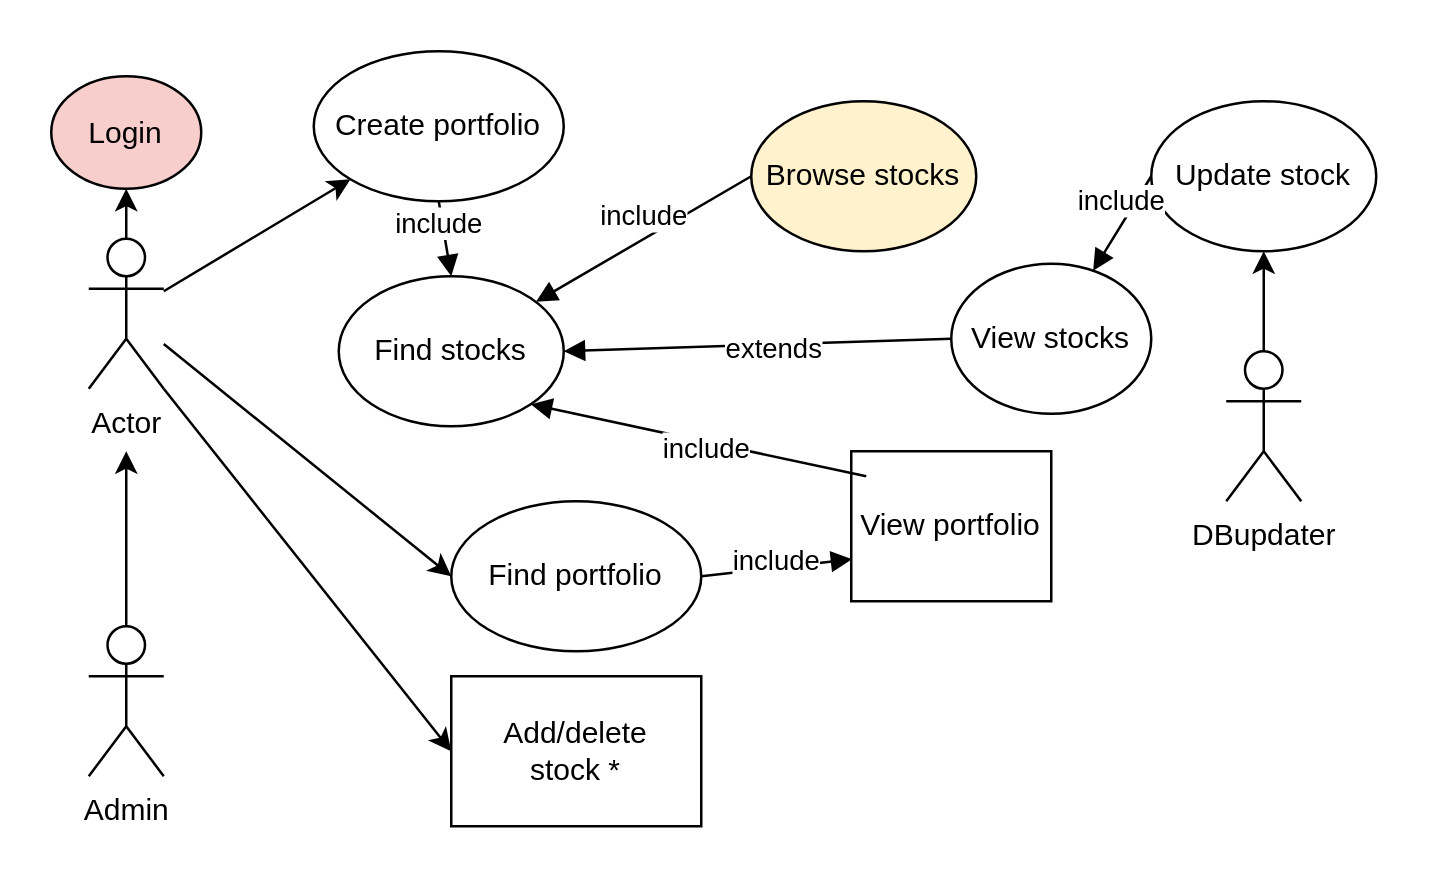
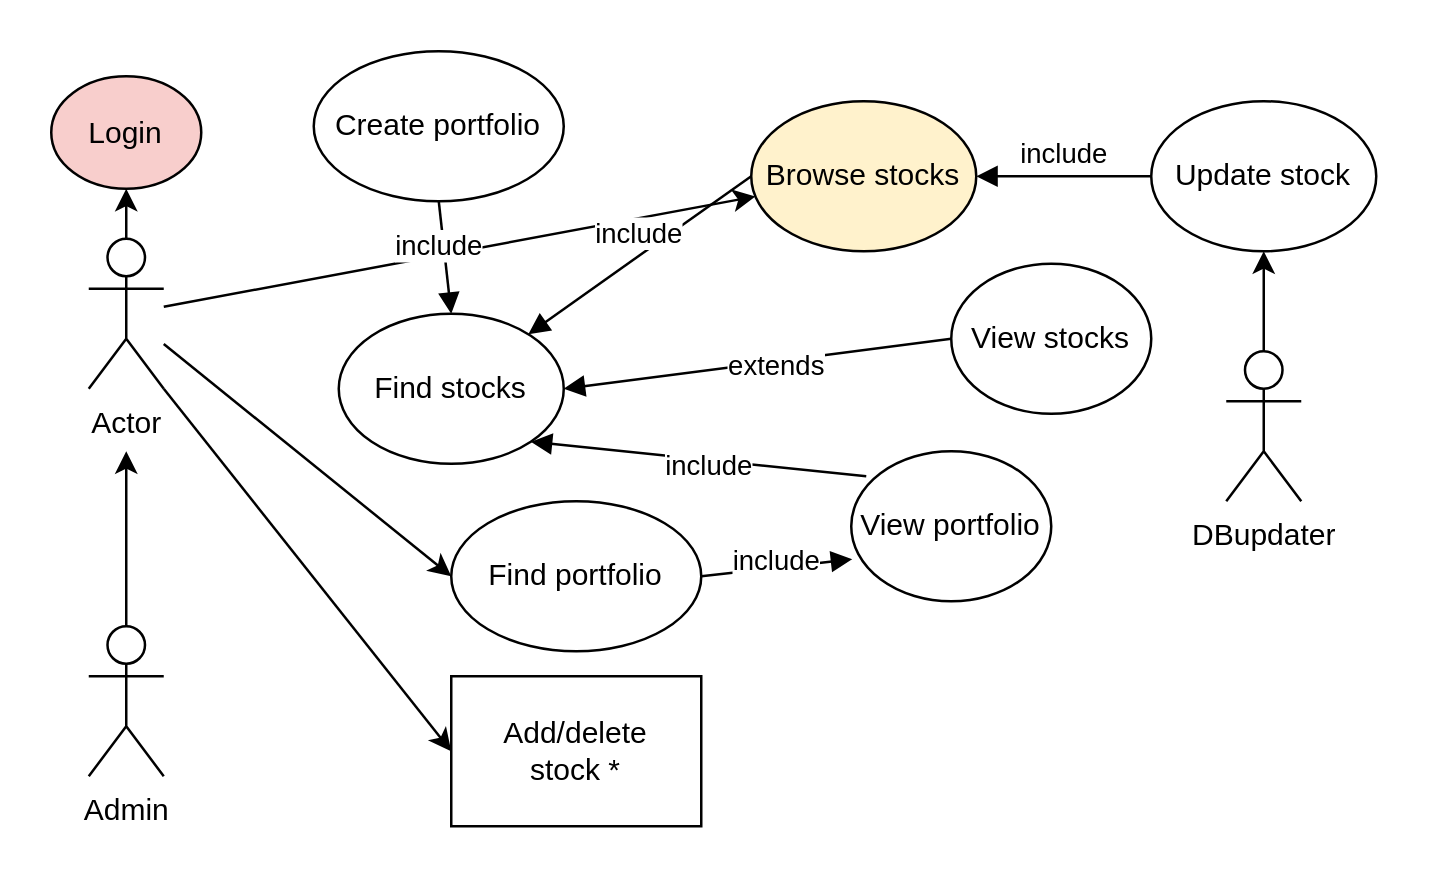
(1127, 216) -> (1074, 176)
(252, 239) -> (284, 284)
(451, 351) -> (451, 389)
(951, 526) -> (951, 526)
